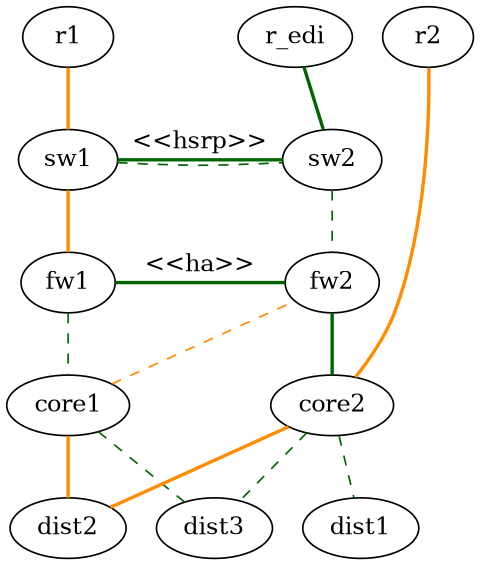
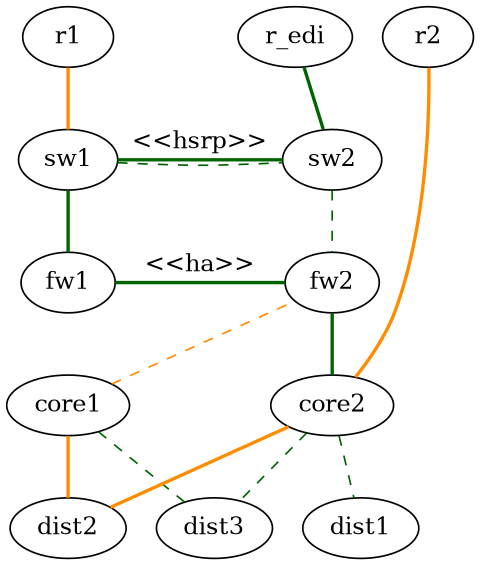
(68, 221) -> (68, 221)
(68, 344) -> none
